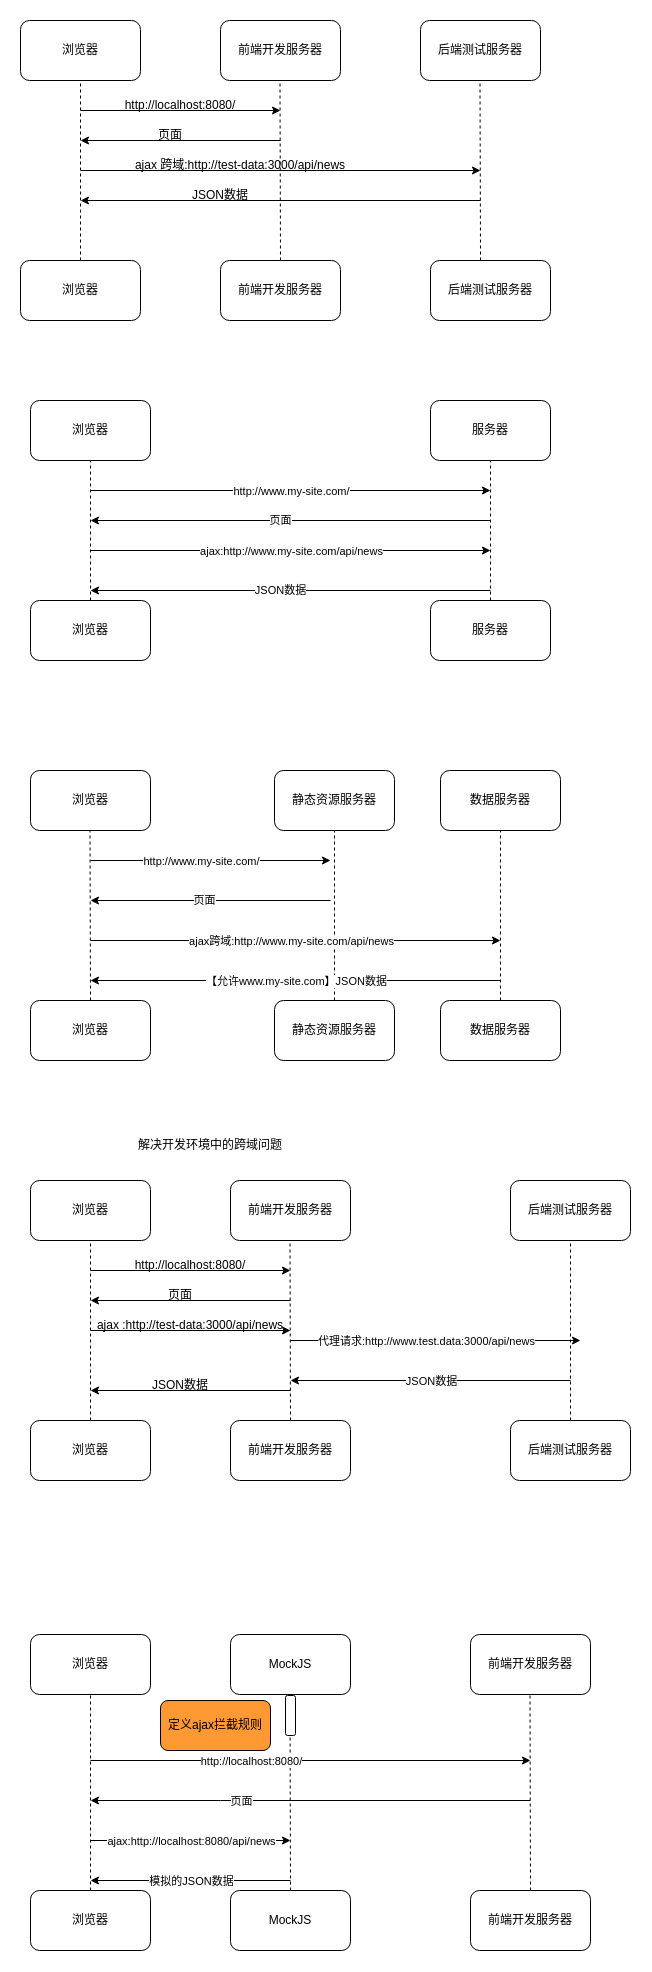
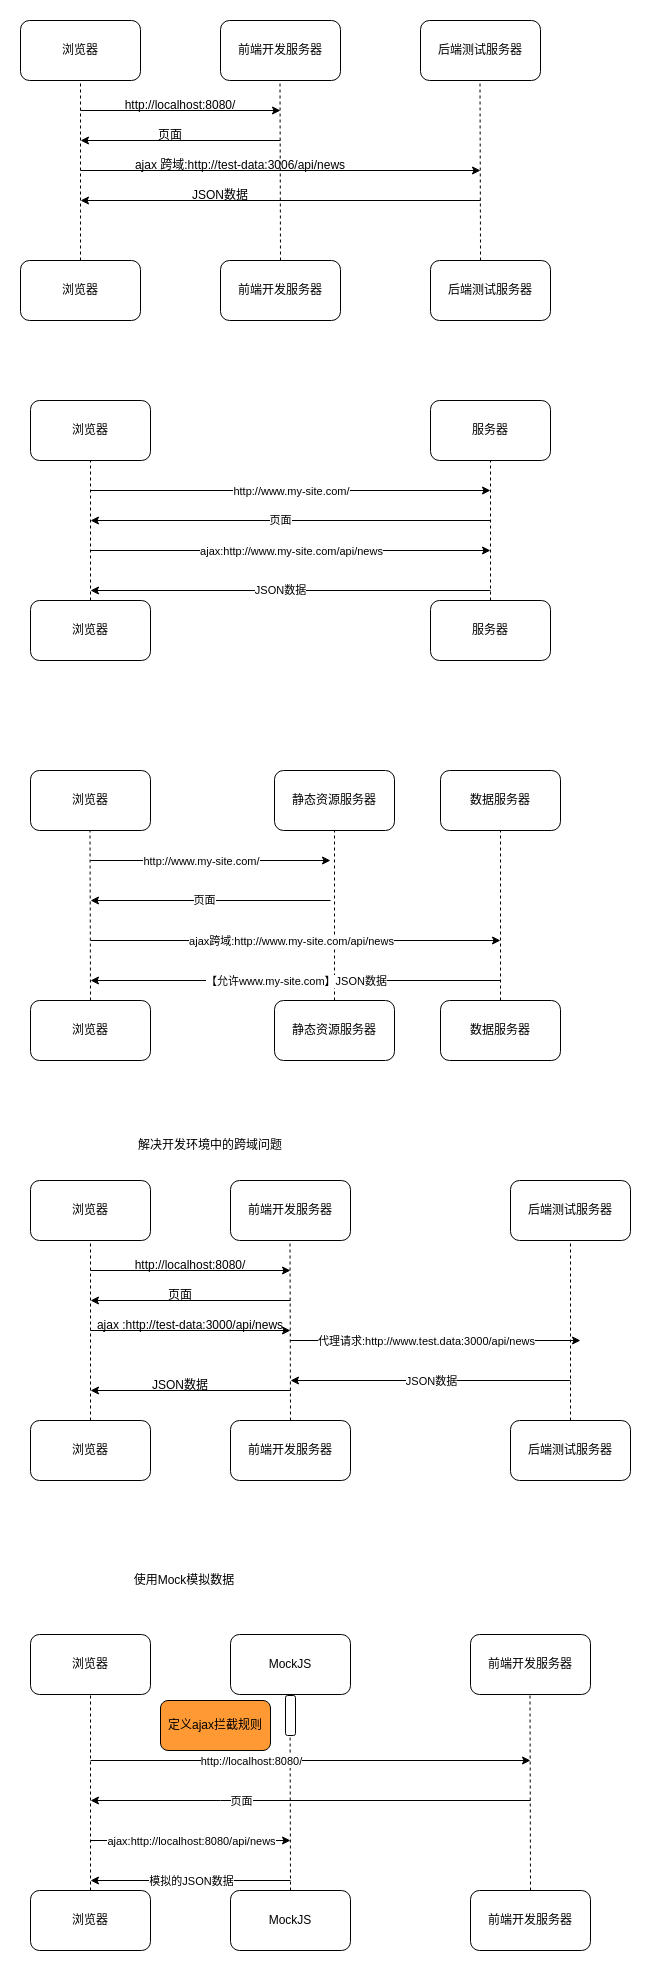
(241, 166) -> (241, 166)
none -> (185, 1581)
